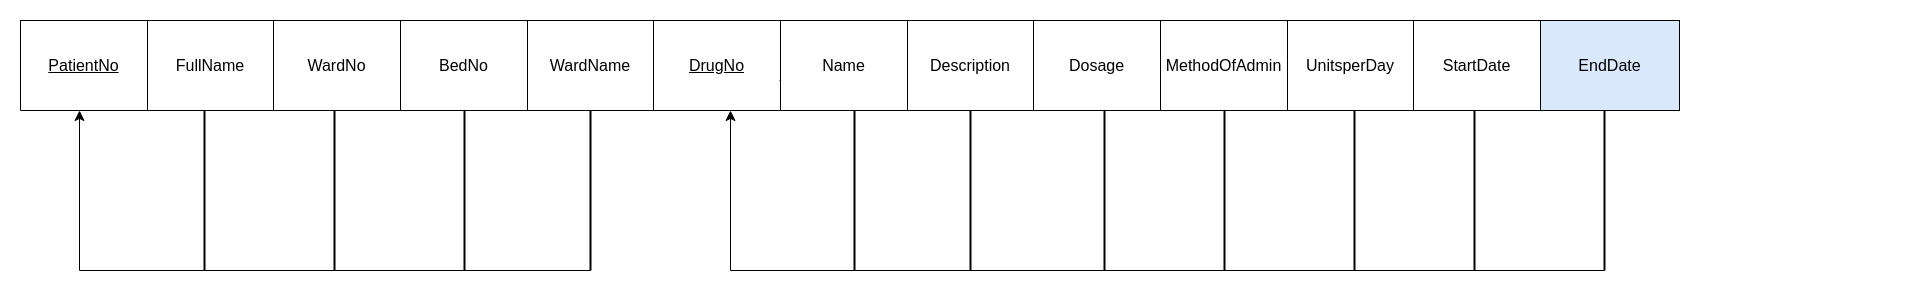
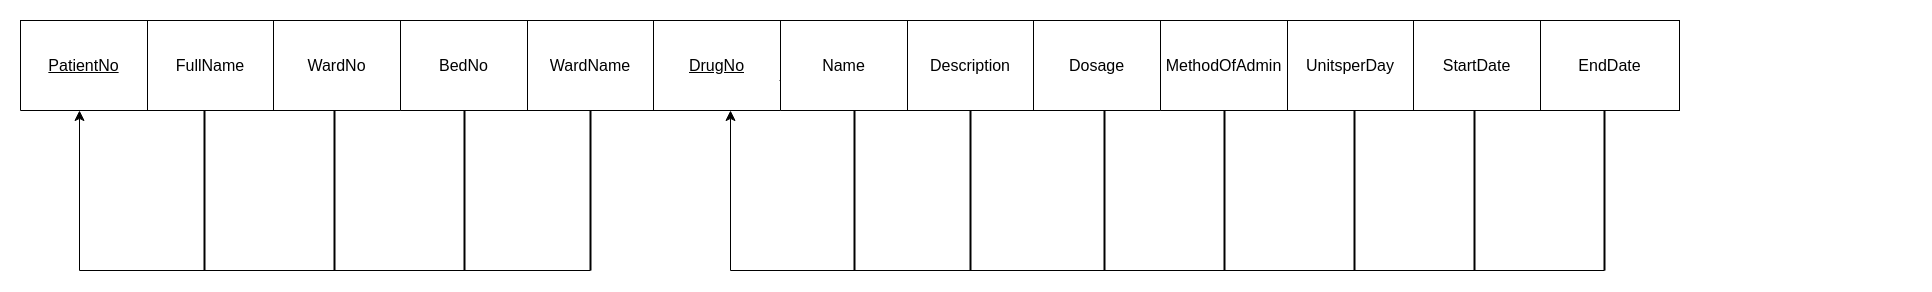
(1610, 66) -> (1610, 66)
